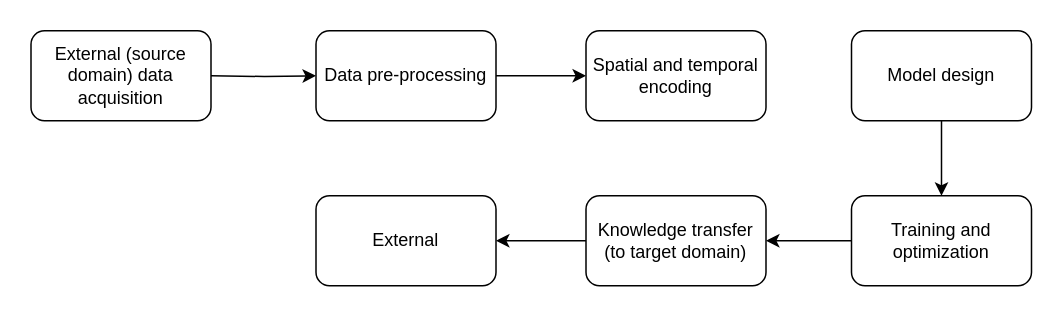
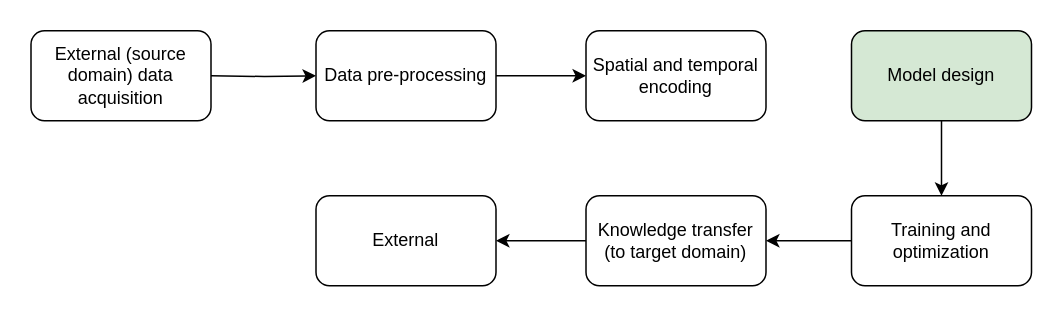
(941, 76) -> (941, 76)
